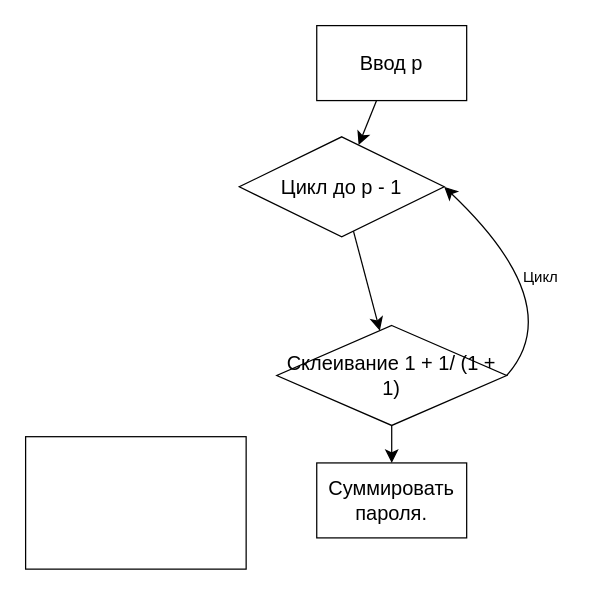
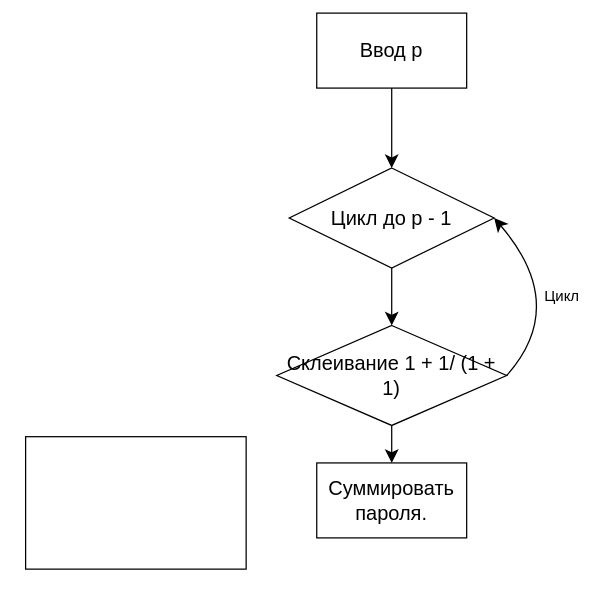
(392, 63) -> (392, 51)
(342, 187) -> (392, 218)
